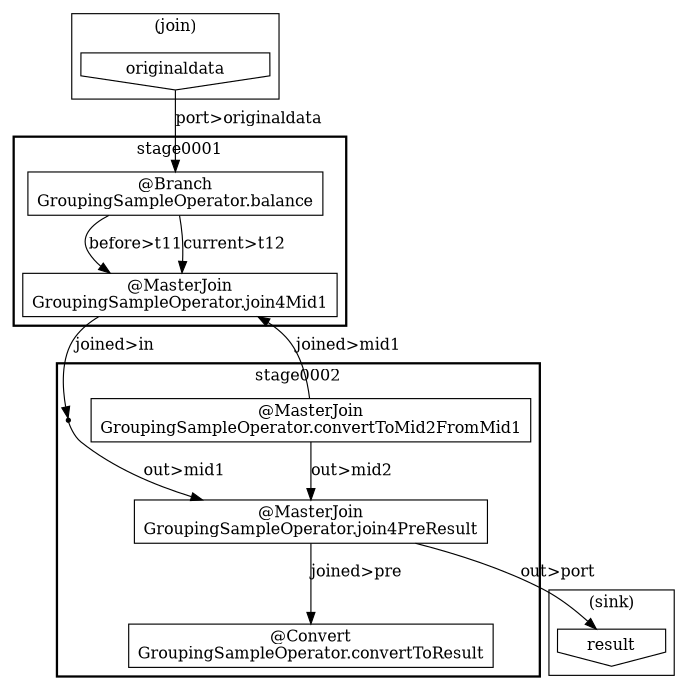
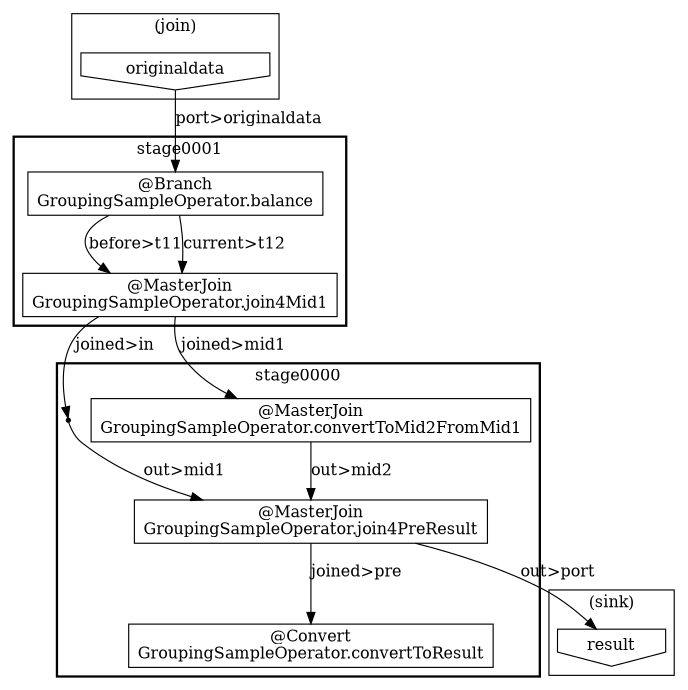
(298, 355) -> (182, 355)
(298, 376) -> (298, 376)
